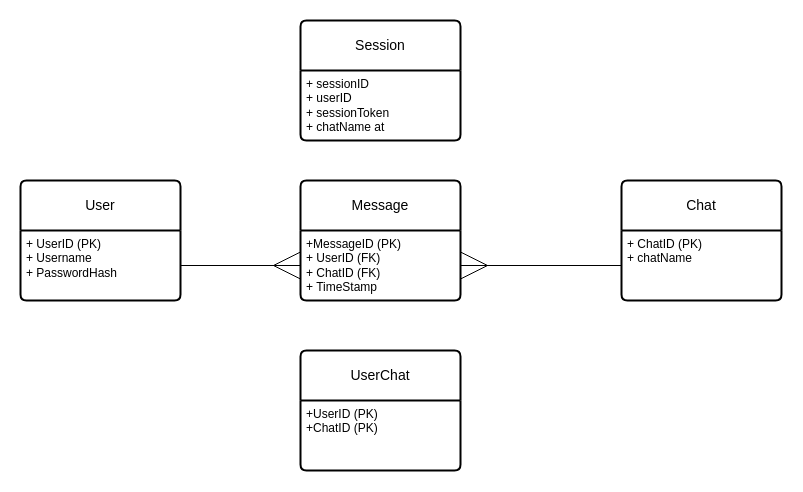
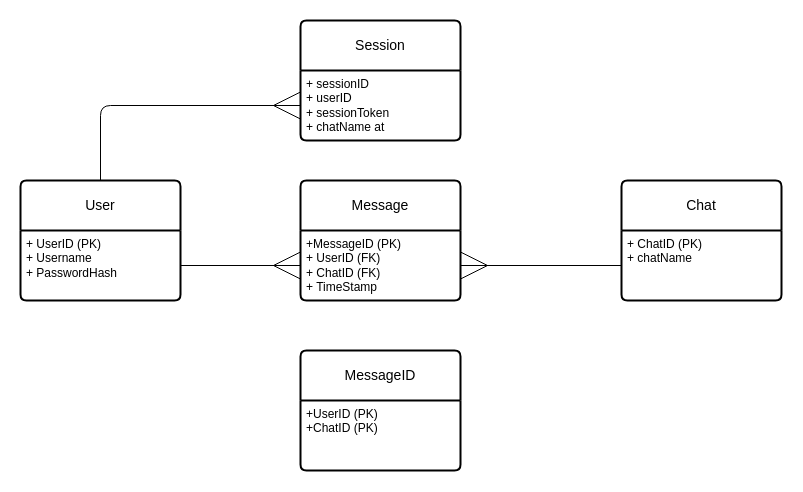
none -> (167, 106)
(381, 376) -> (381, 376)
